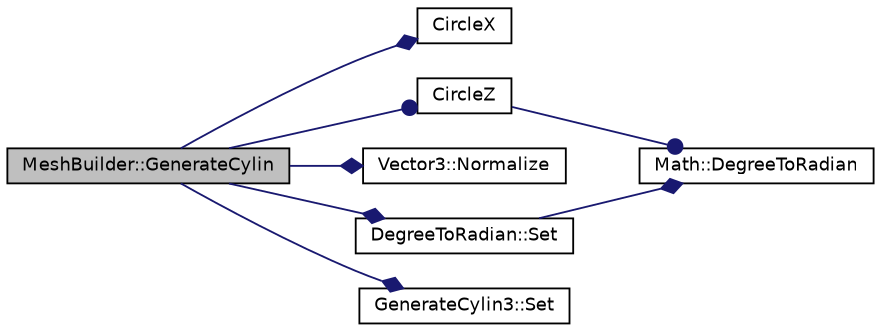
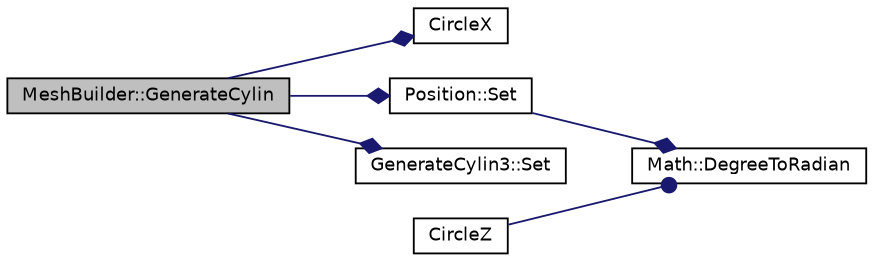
(316, 129) -> none
(464, 166) -> none
(464, 236) -> (461, 96)
